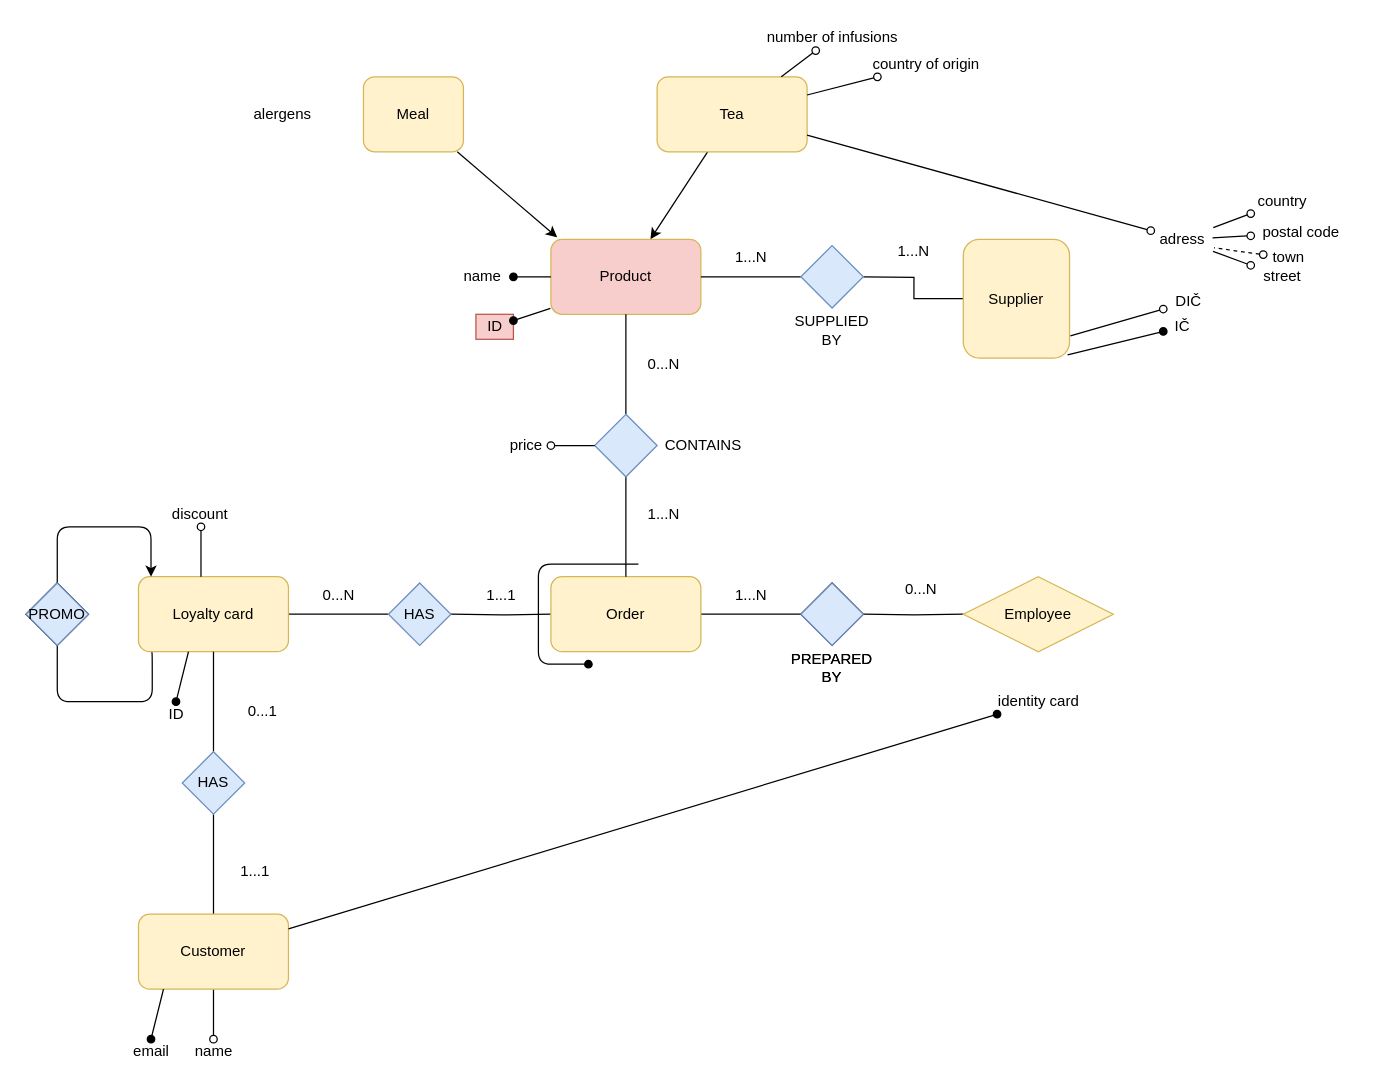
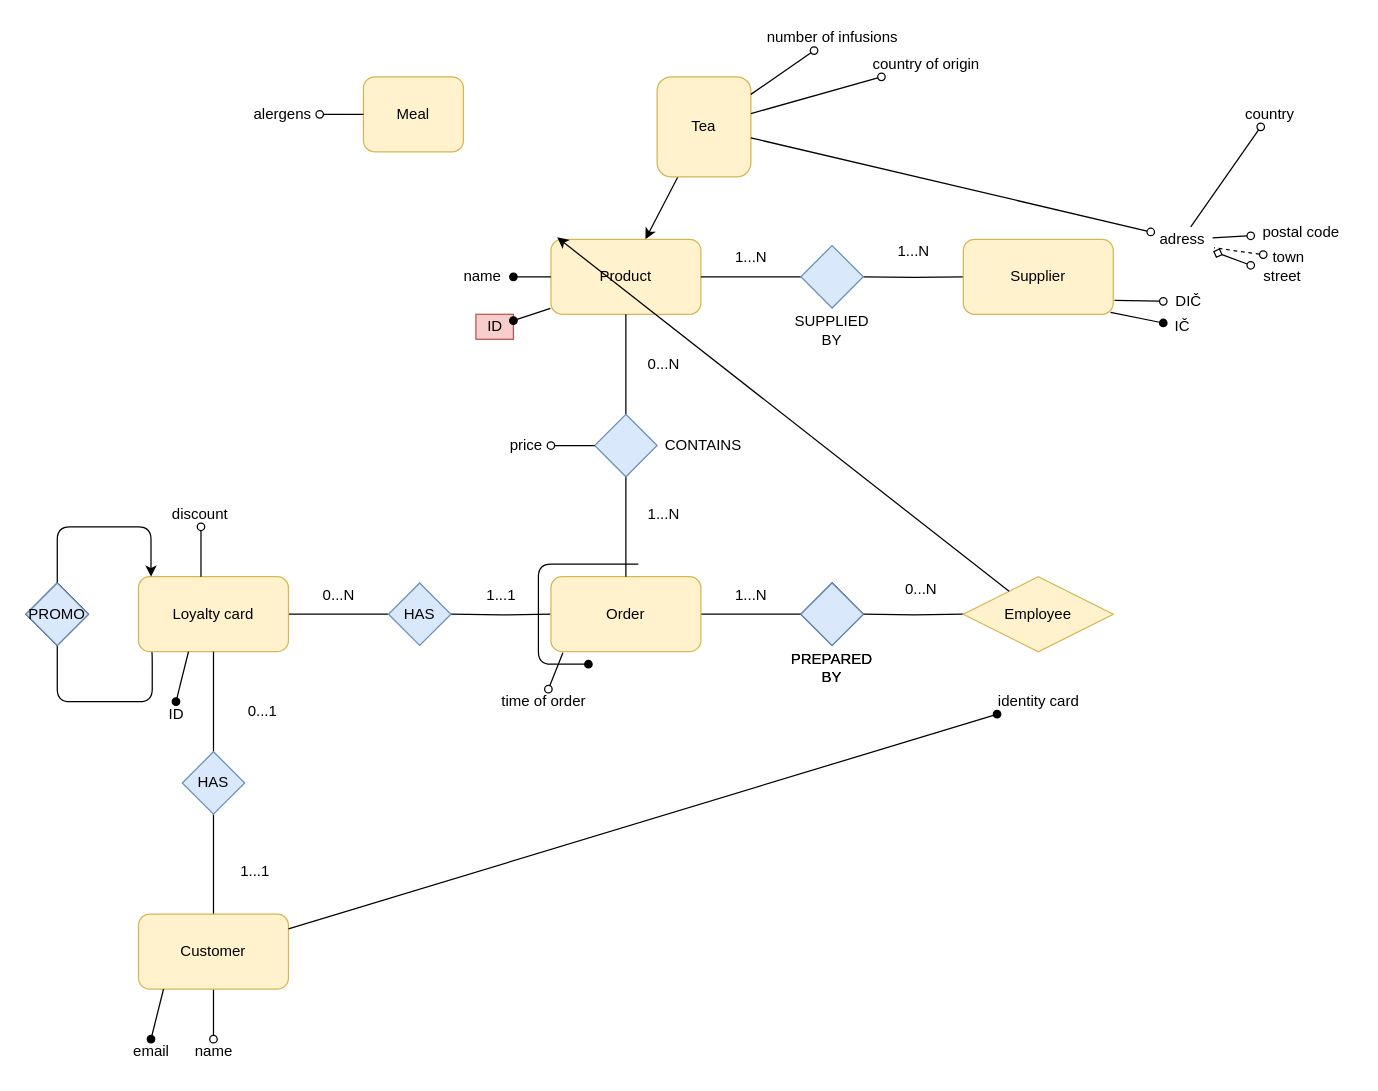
none -> (343, 114)
(732, 114) -> (704, 127)
(504, 192) -> (786, 417)
(1282, 202) -> (1269, 114)
(1219, 253) -> (1223, 255)
(626, 277) -> (626, 277)
(1016, 299) -> (1038, 277)
none -> (556, 670)
none -> (543, 702)
